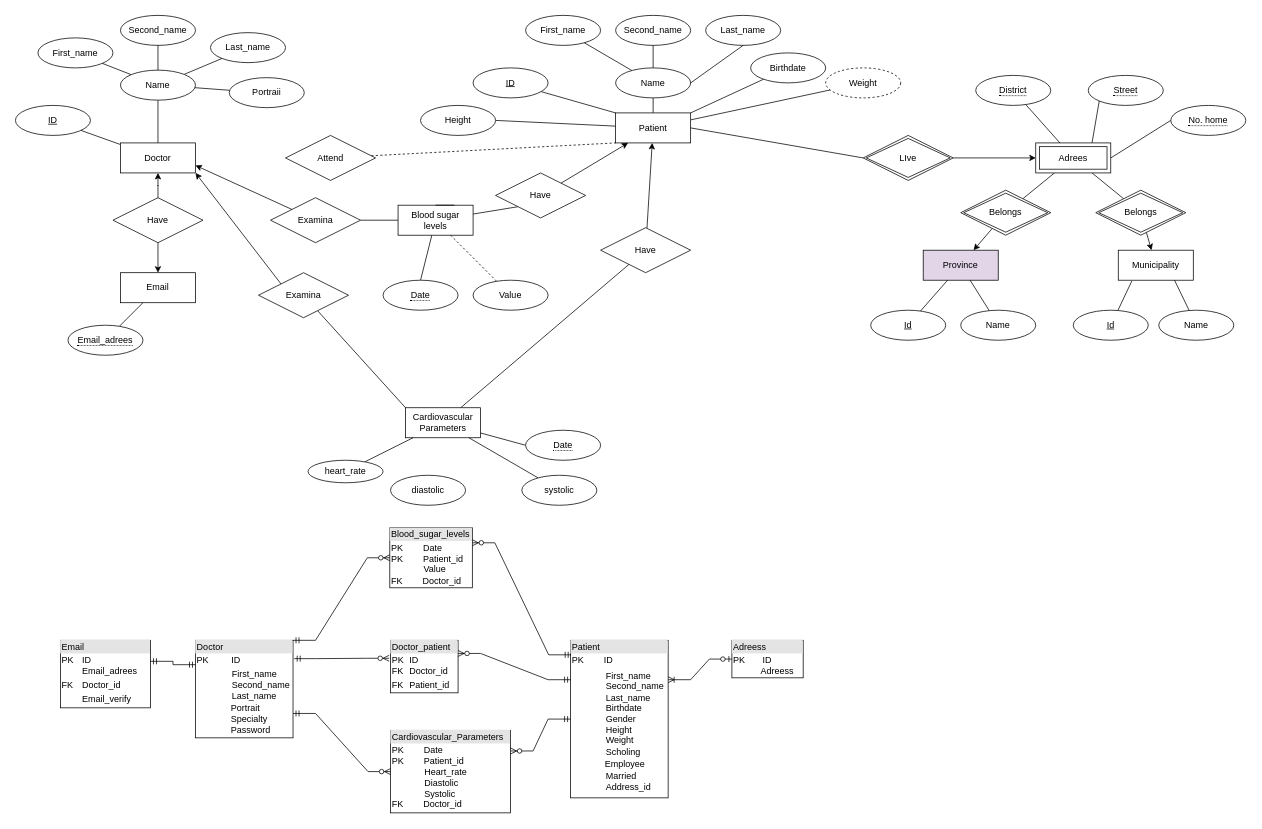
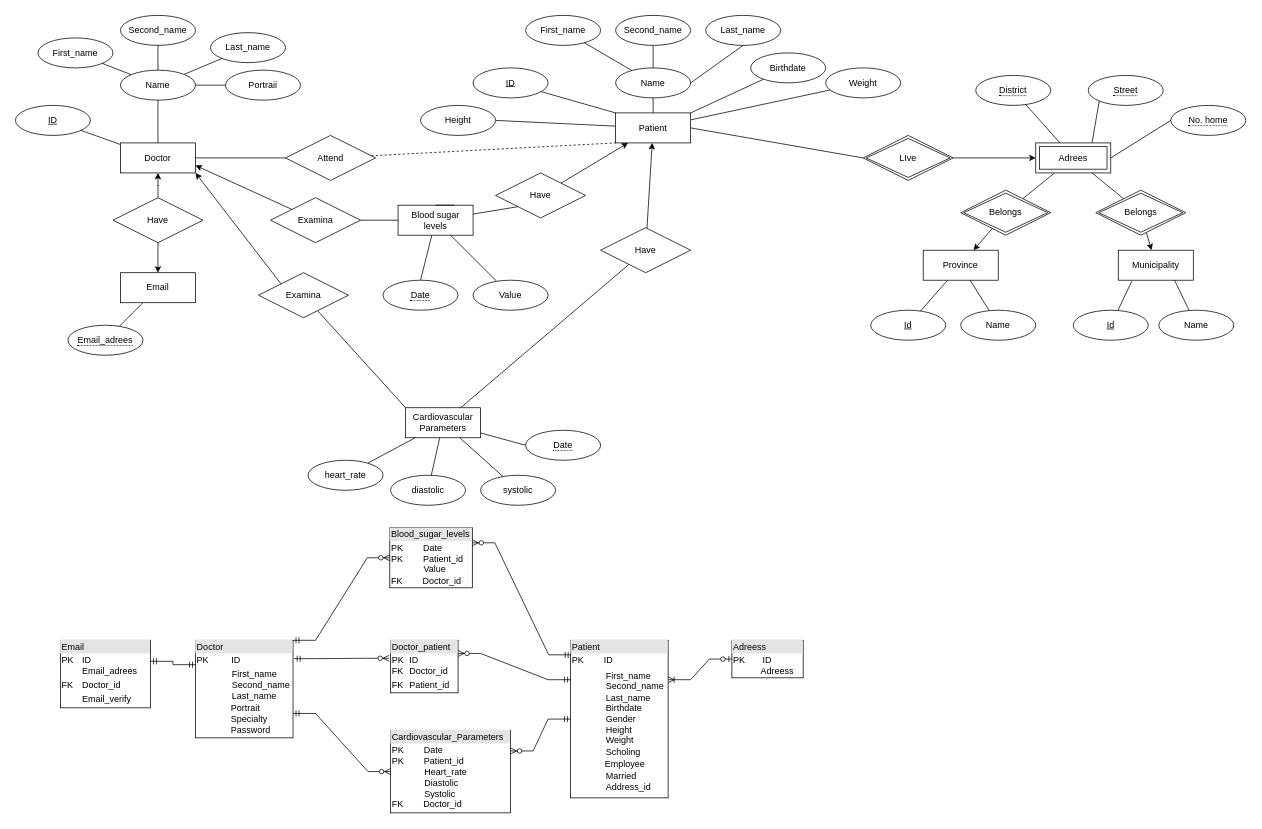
(863, 83) -> (863, 83)
(267, 93) -> (263, 85)
none -> (240, 158)
(474, 259) -> (474, 259)
(960, 265) -> (960, 265)
none -> (435, 456)
(345, 471) -> (345, 475)
(559, 490) -> (518, 490)
